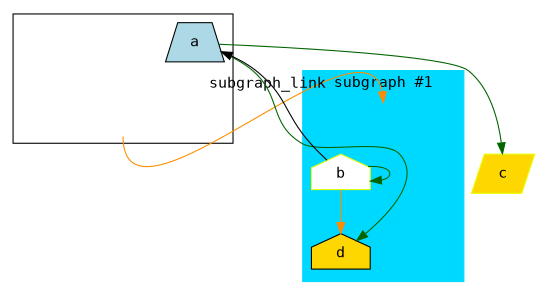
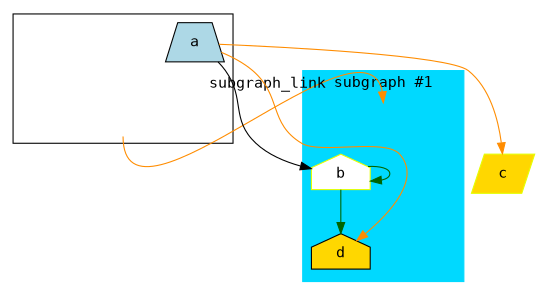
(385, 55) -> (385, 55)
(287, 109) -> (247, 133)
(336, 147) -> (336, 147)
(341, 206) -> (341, 206)
